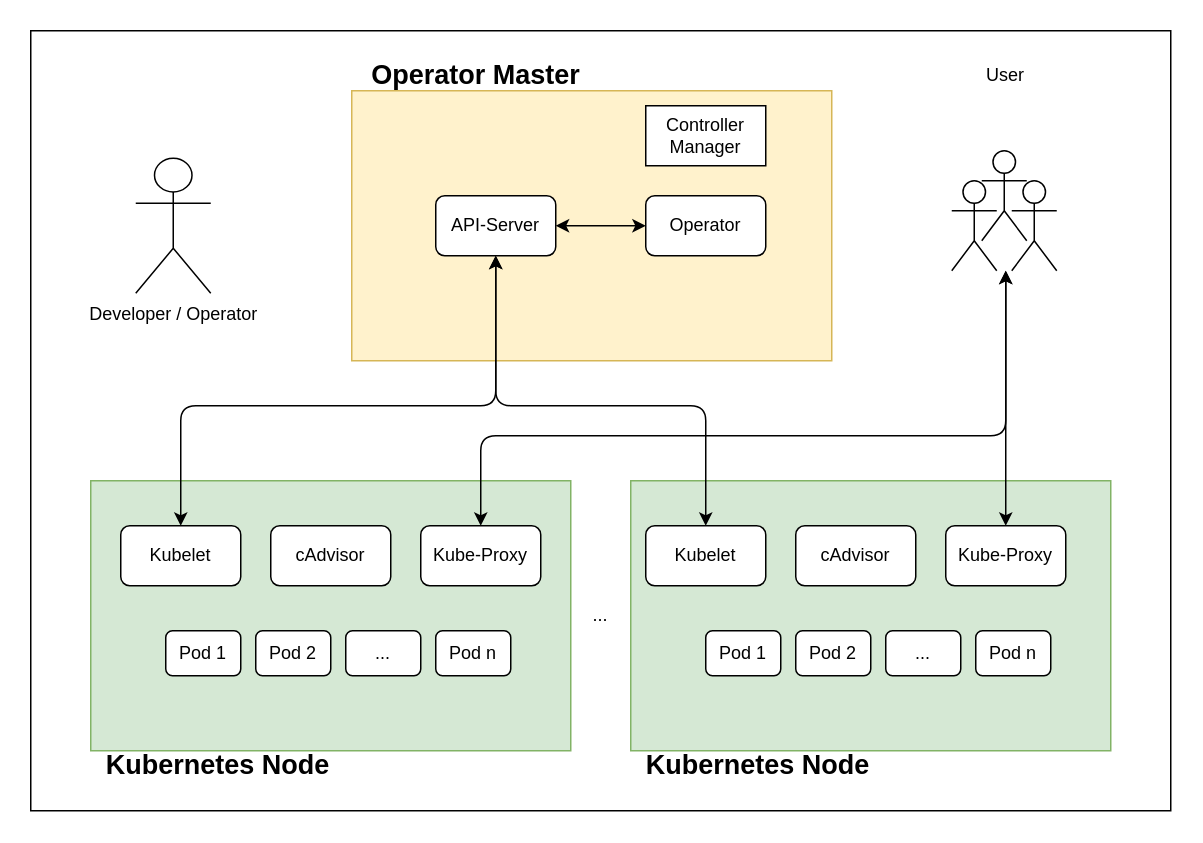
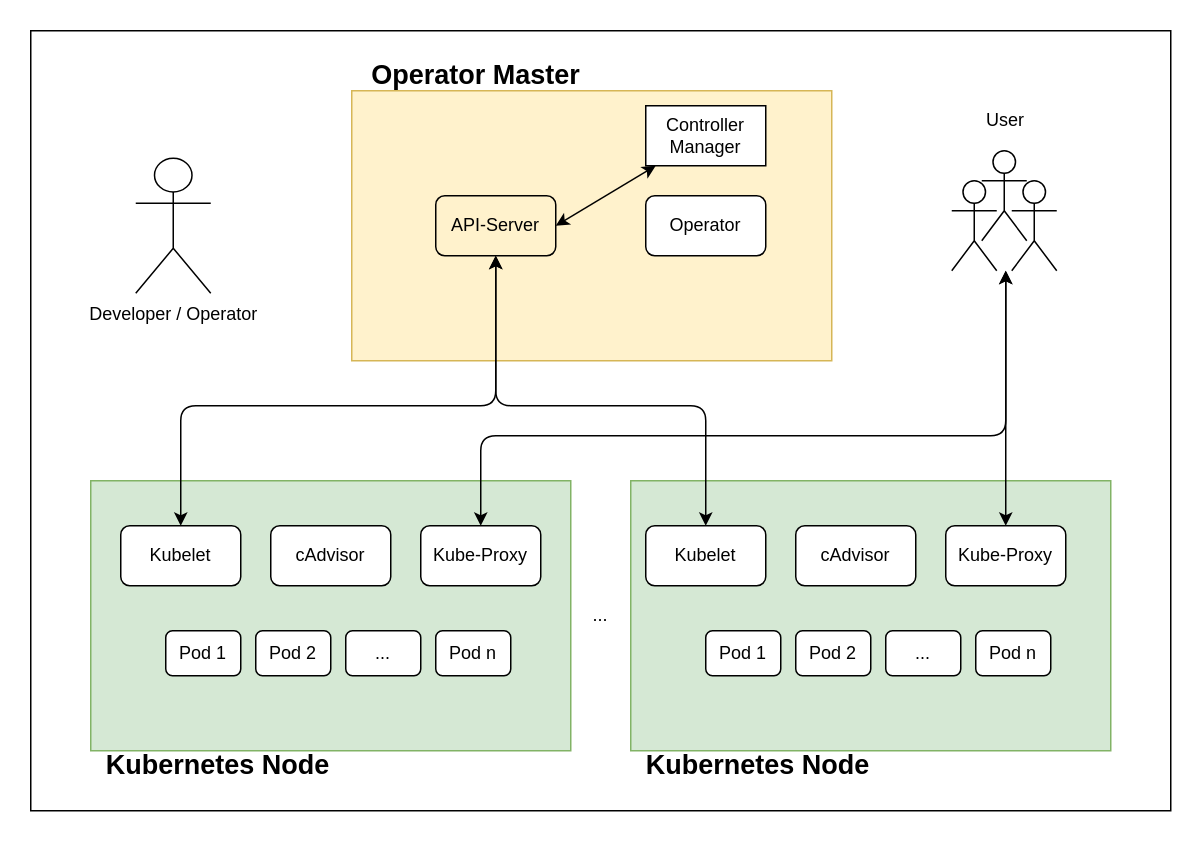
(1006, 76) -> (1006, 121)
(496, 226) -> (496, 226)
(601, 226) -> (605, 196)
